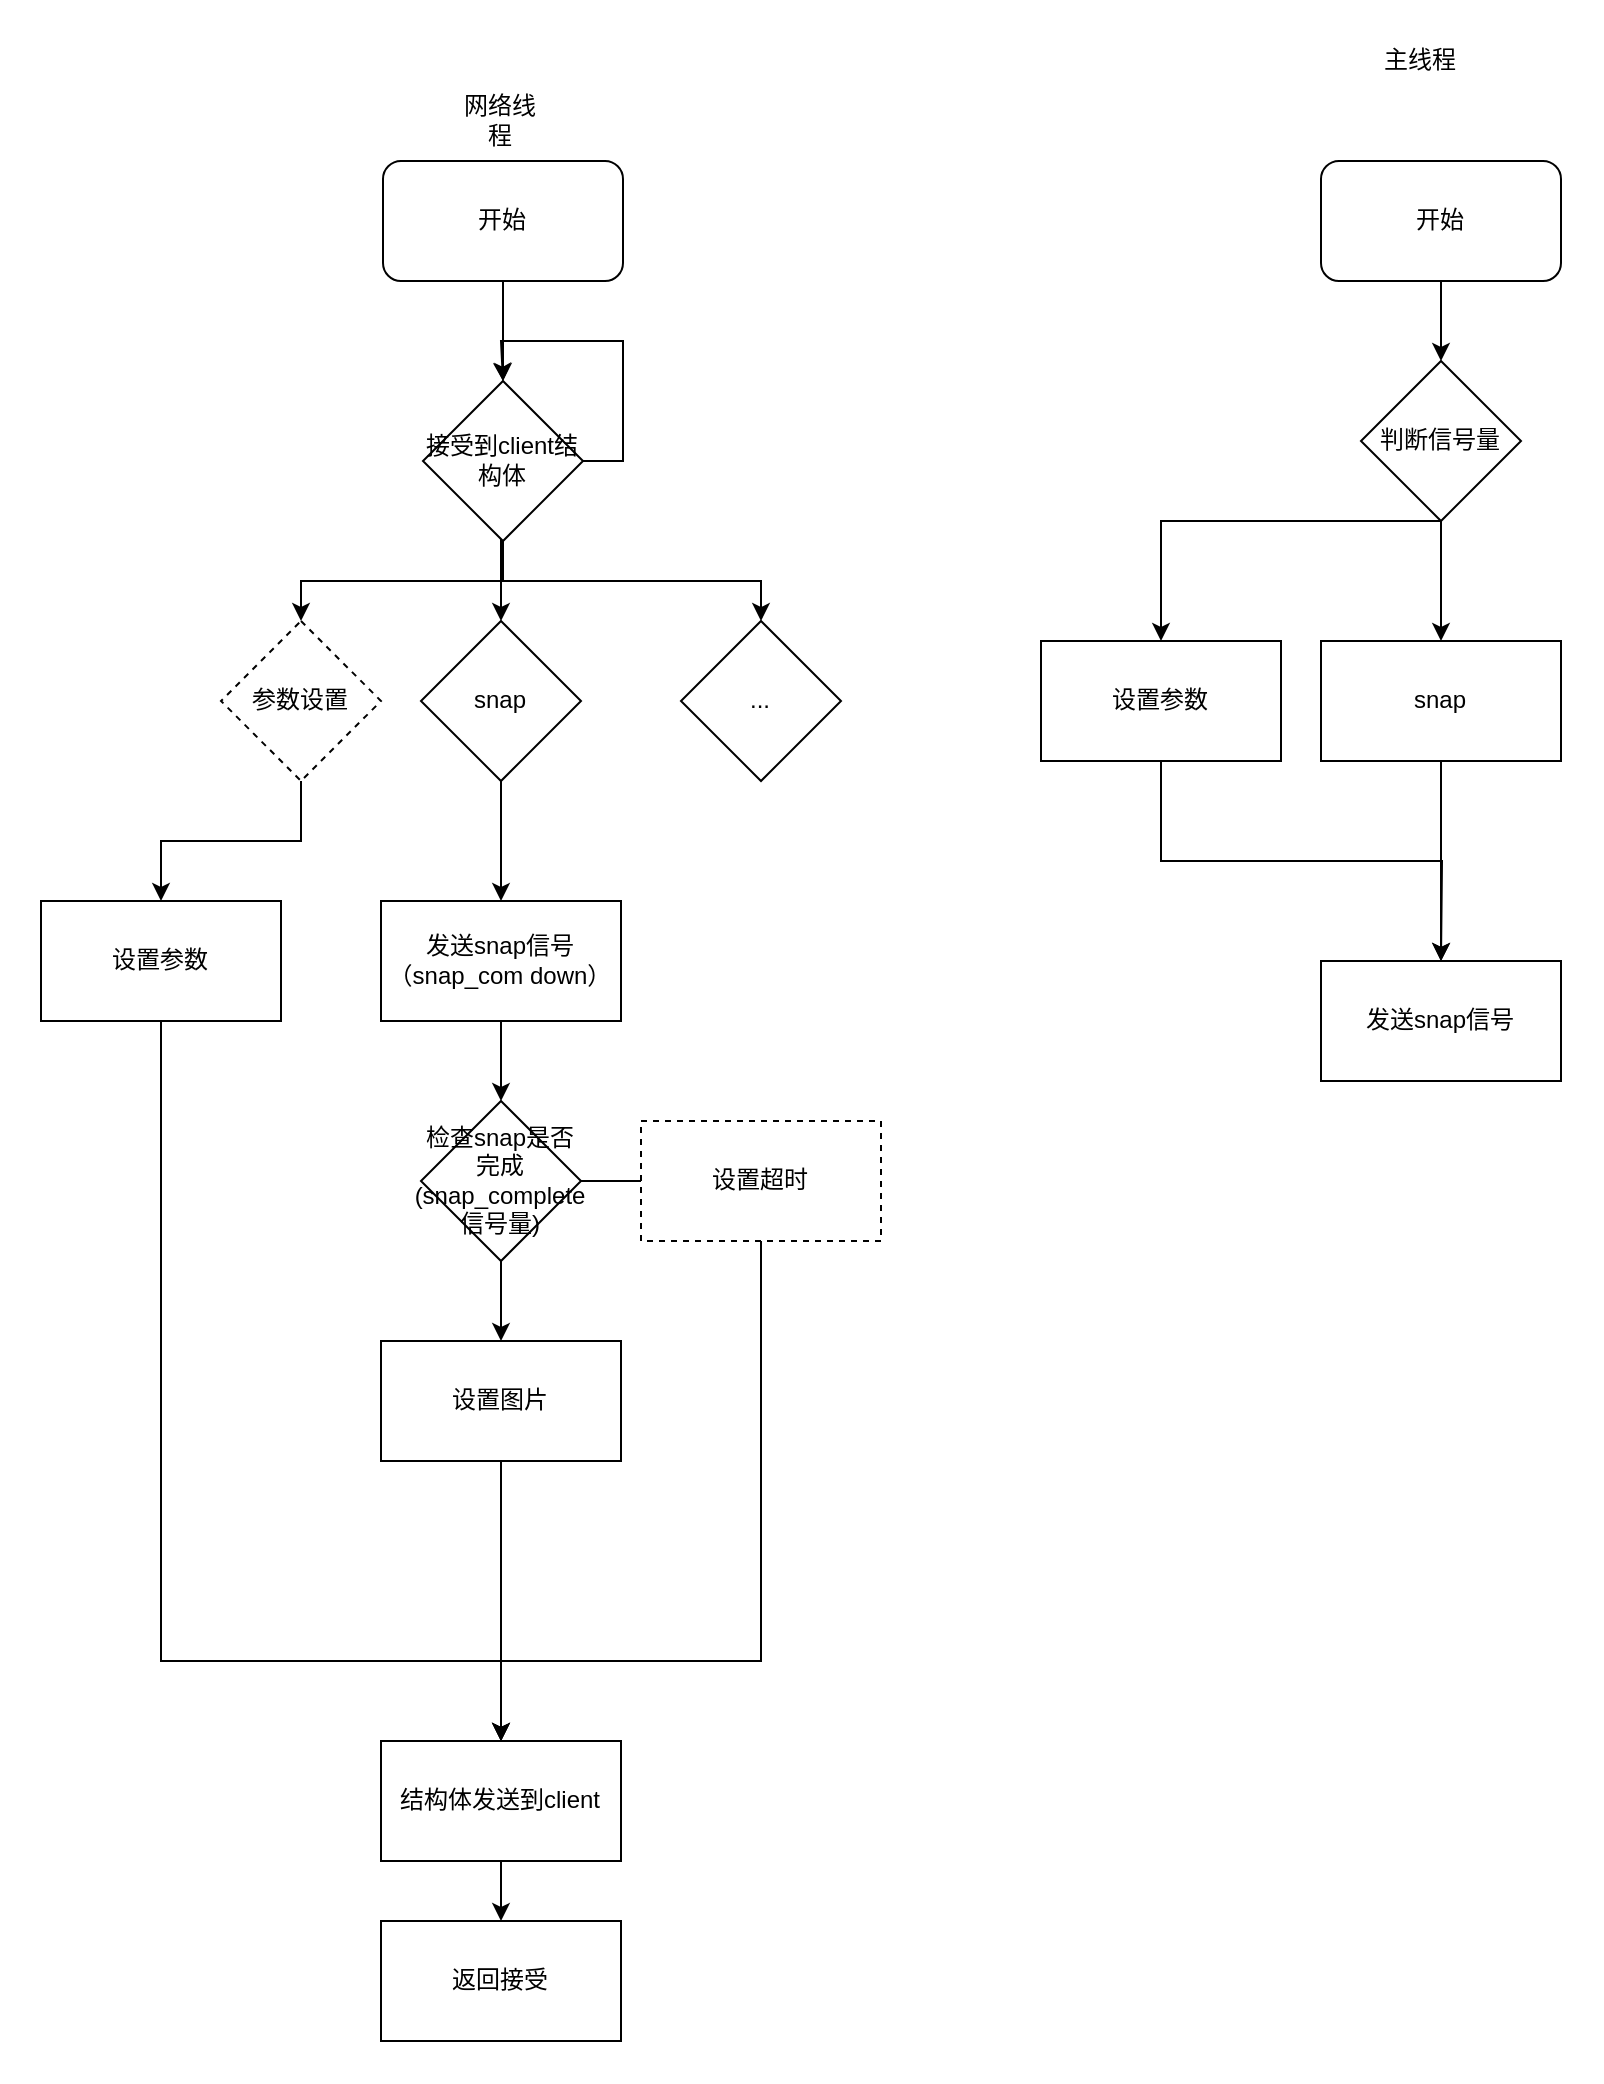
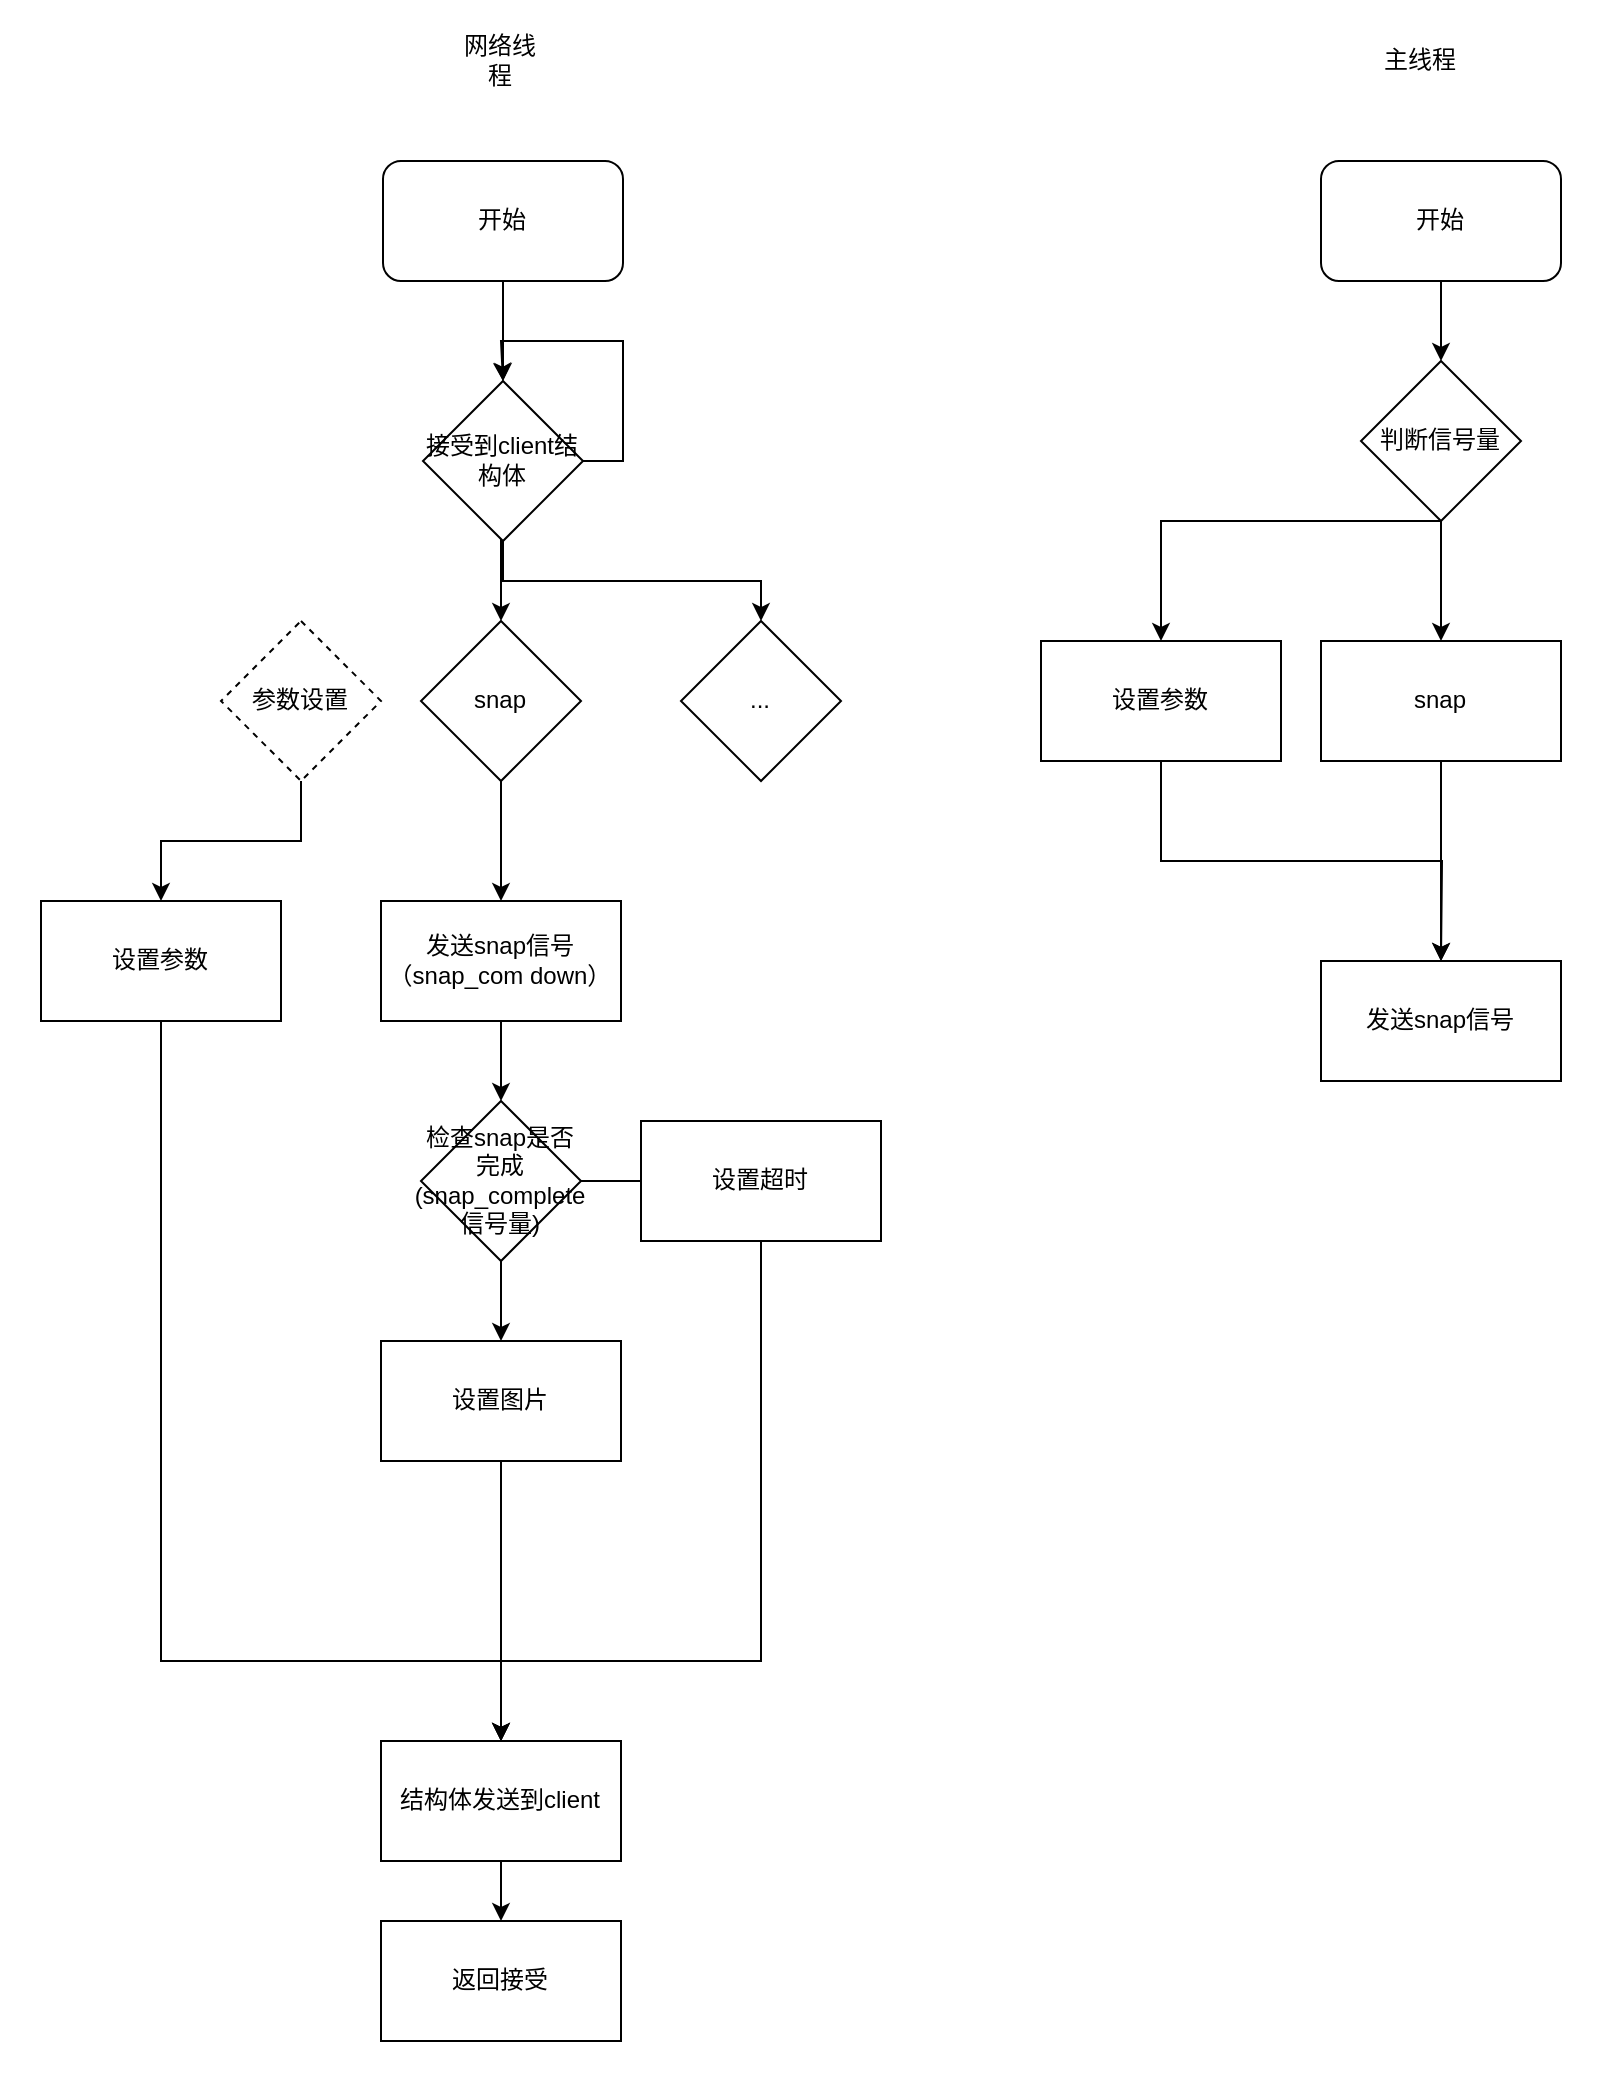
(501, 121) -> (501, 61)
(386, 581) -> none
(761, 1181) -> (761, 1181)
